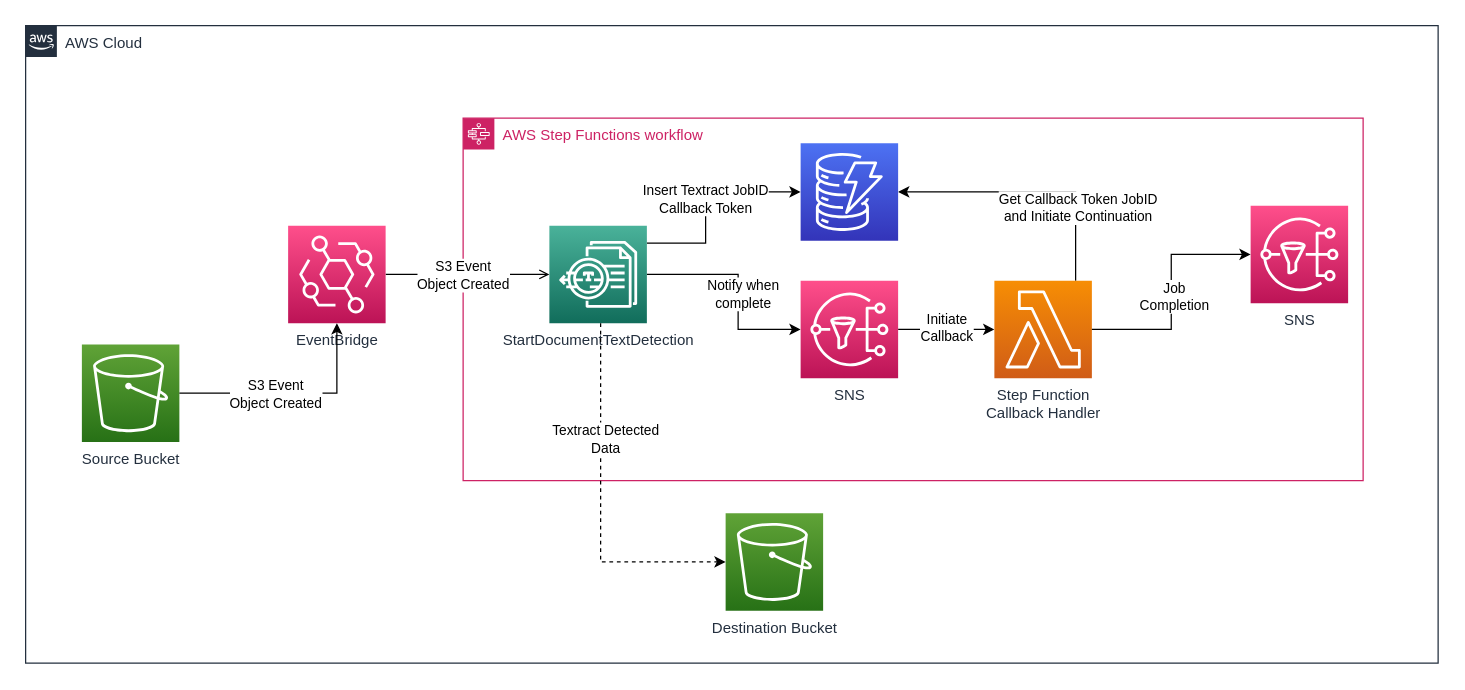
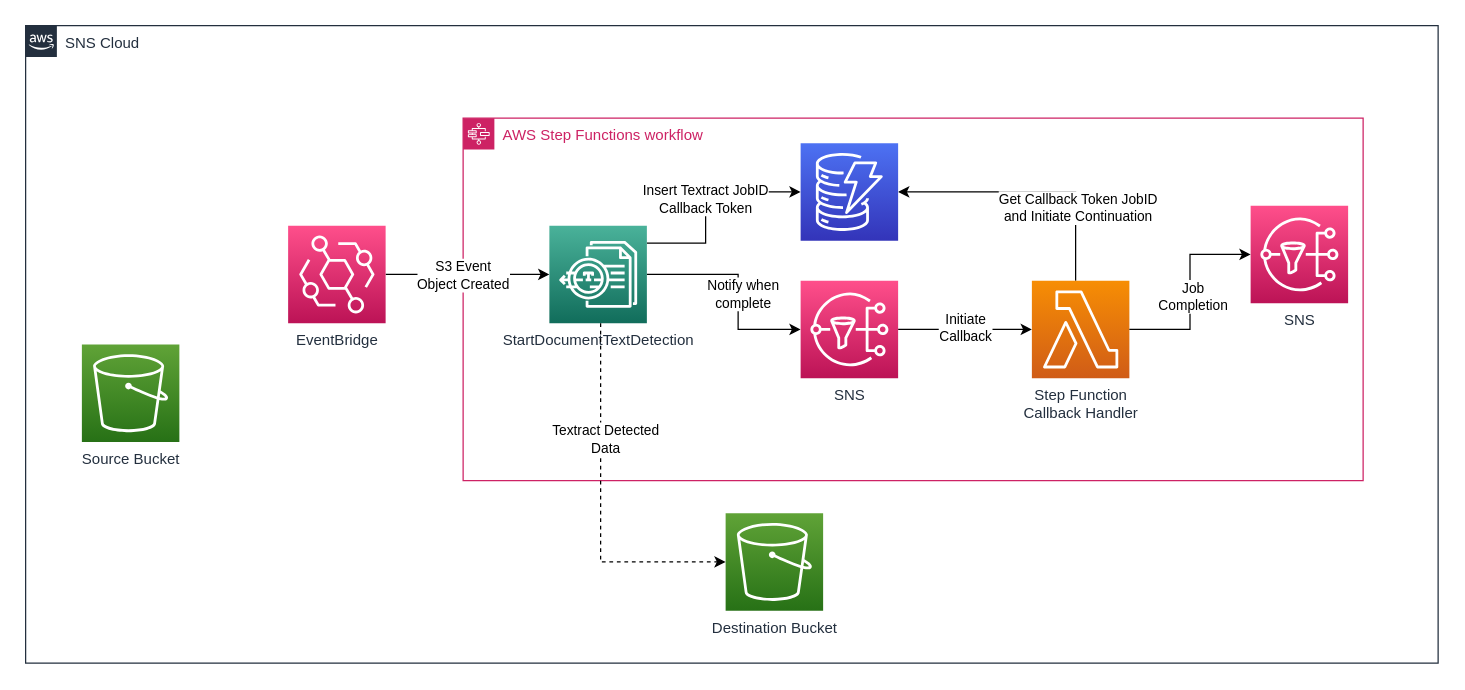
(100, 43) -> (100, 43)
(541, 274) -> (539, 274)
(1043, 329) -> (1081, 329)
(337, 370) -> none
